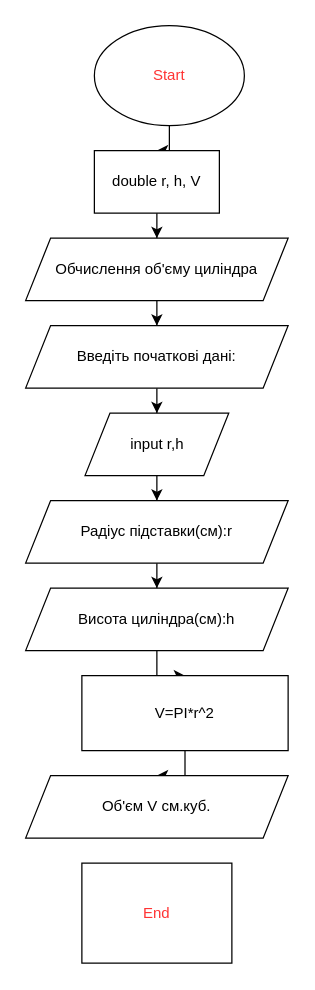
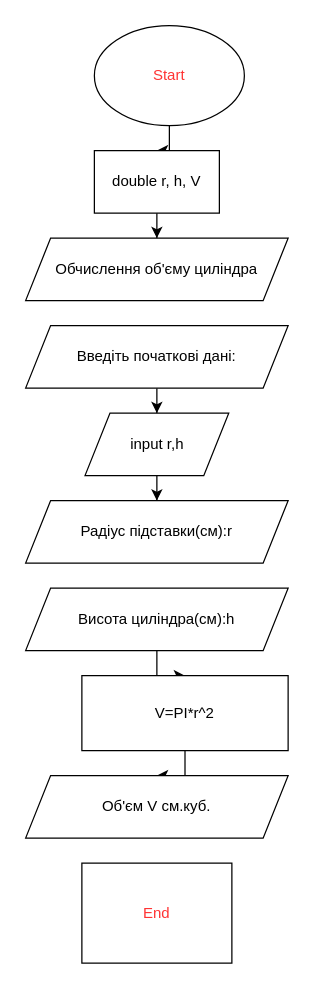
(157, 318) -> none
(157, 580) -> none
